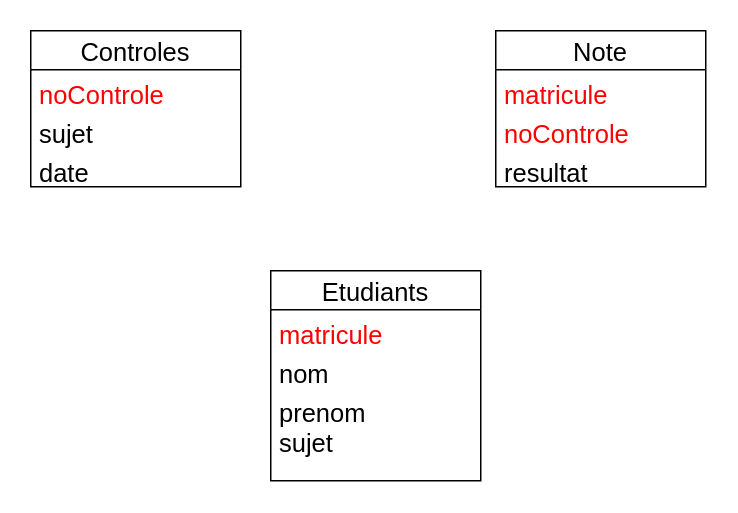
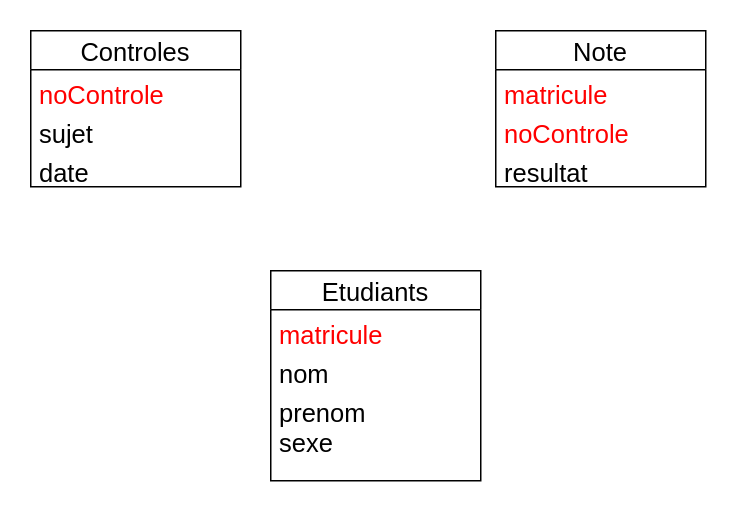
(322, 413) -> (322, 413)
